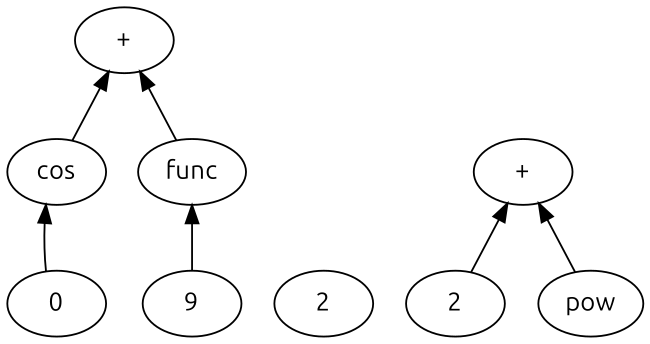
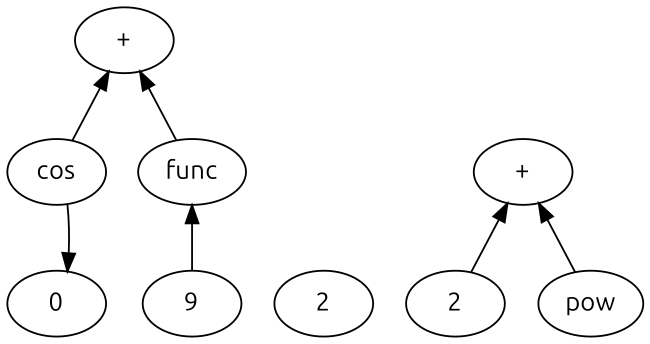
(44, 247) -> (69, 229)
